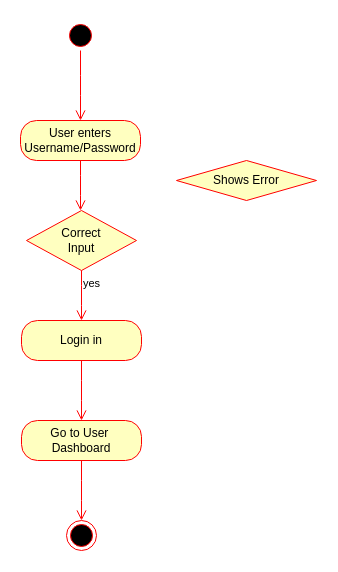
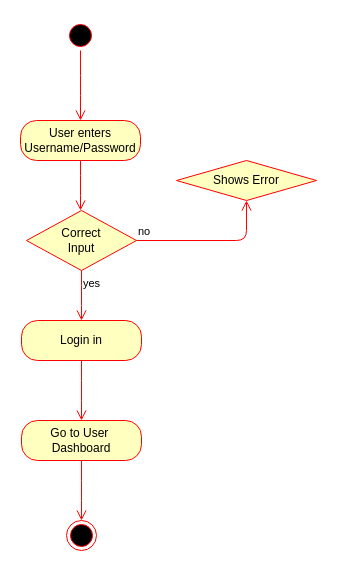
none -> (205, 241)
